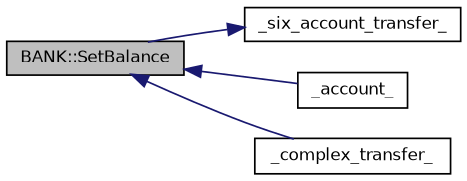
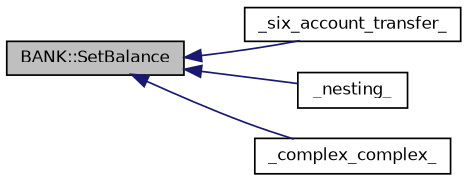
(187, 35) -> (251, 49)
(353, 90) -> (353, 90)
(353, 156) -> (353, 156)
